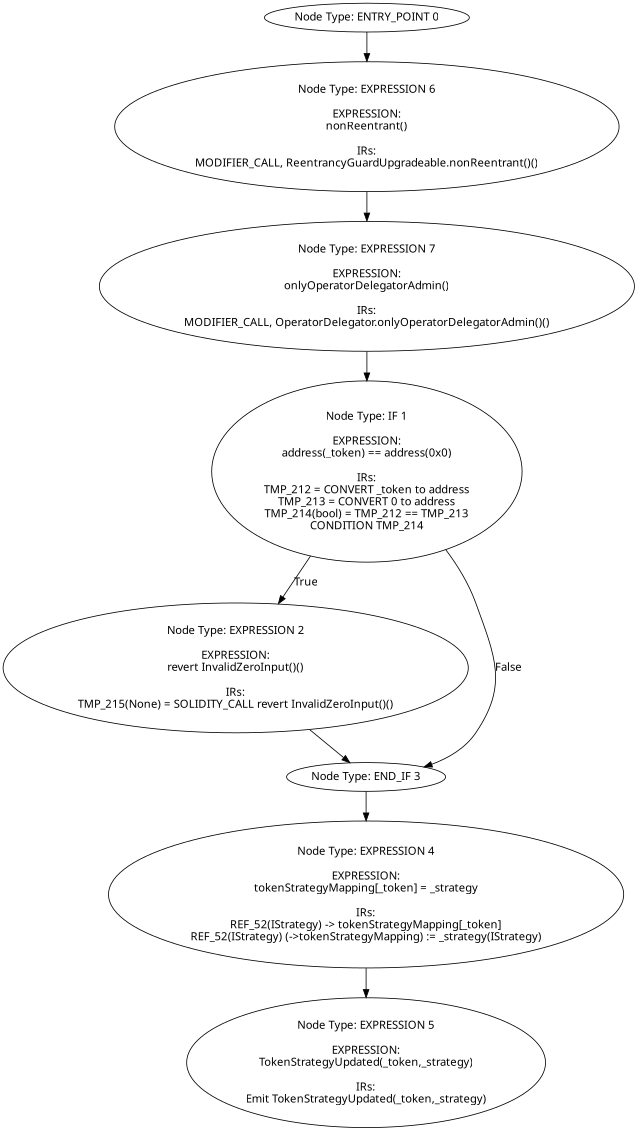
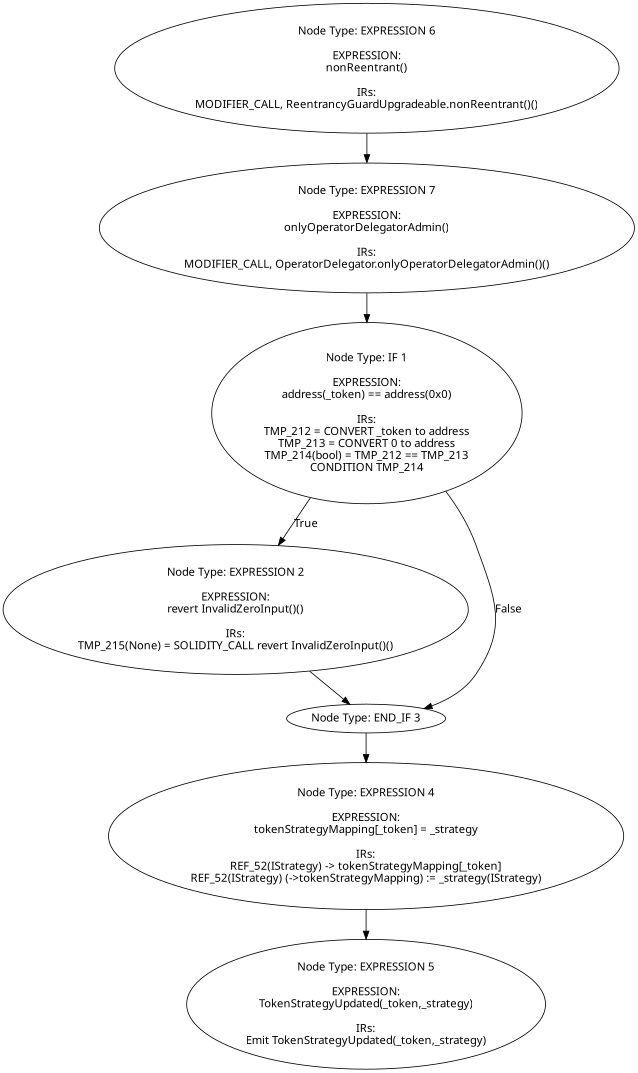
(367, 18) -> none
